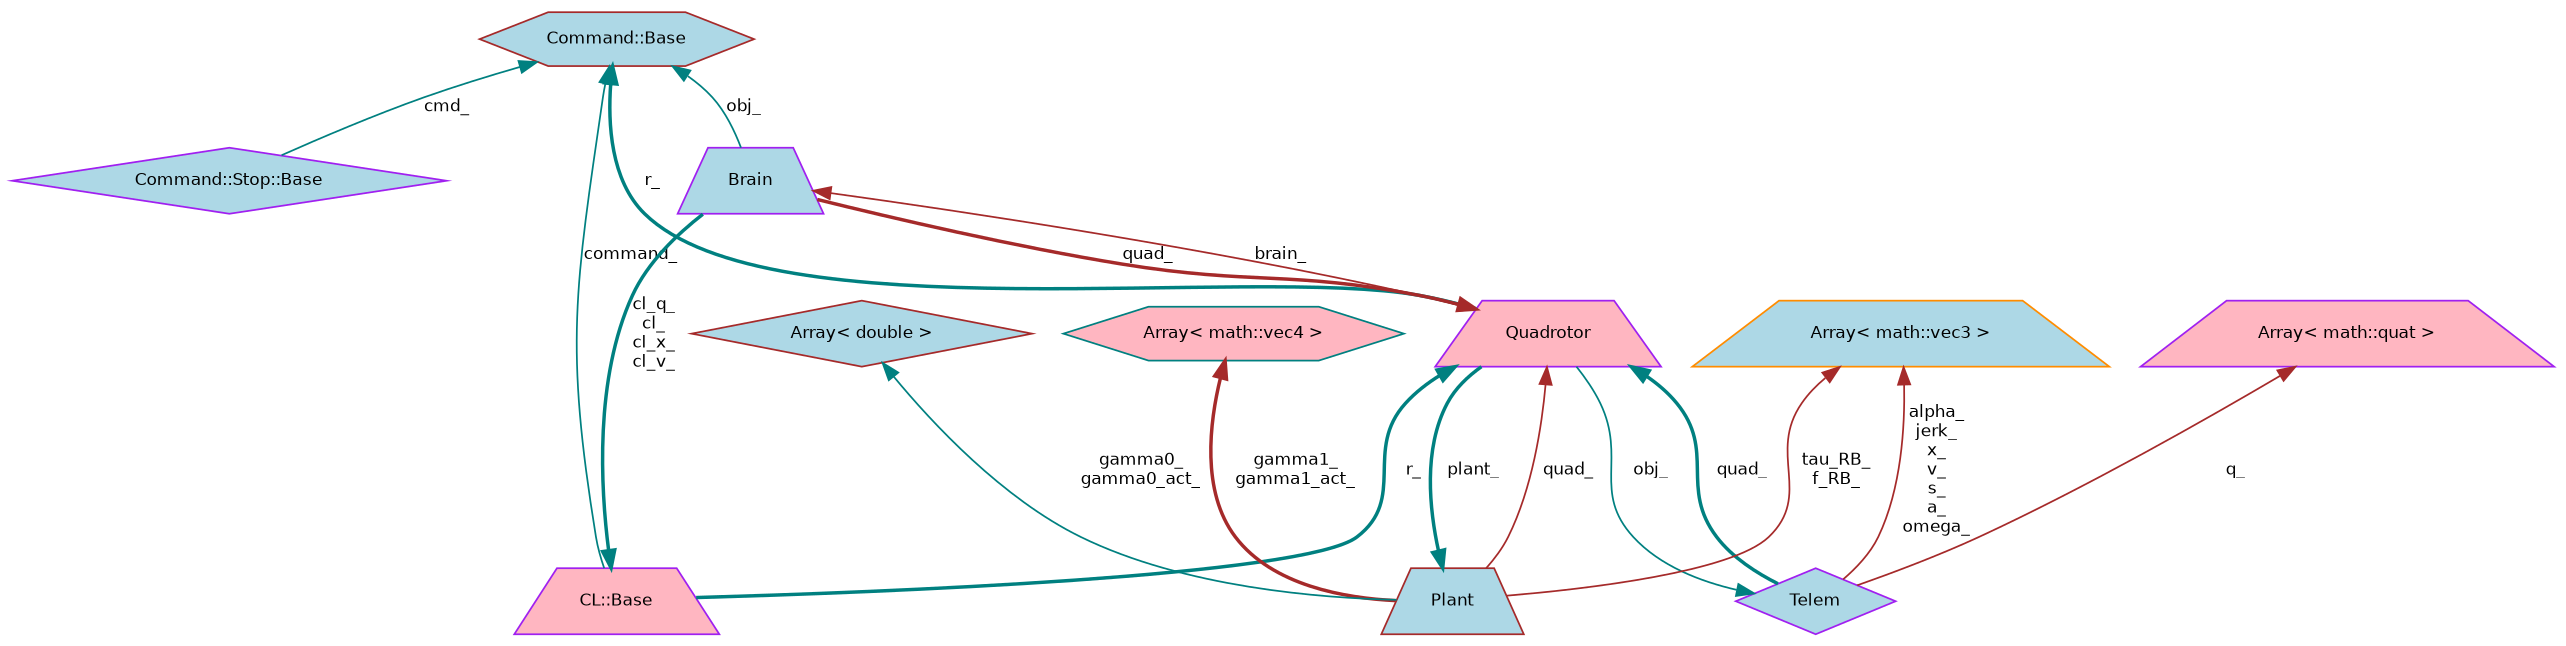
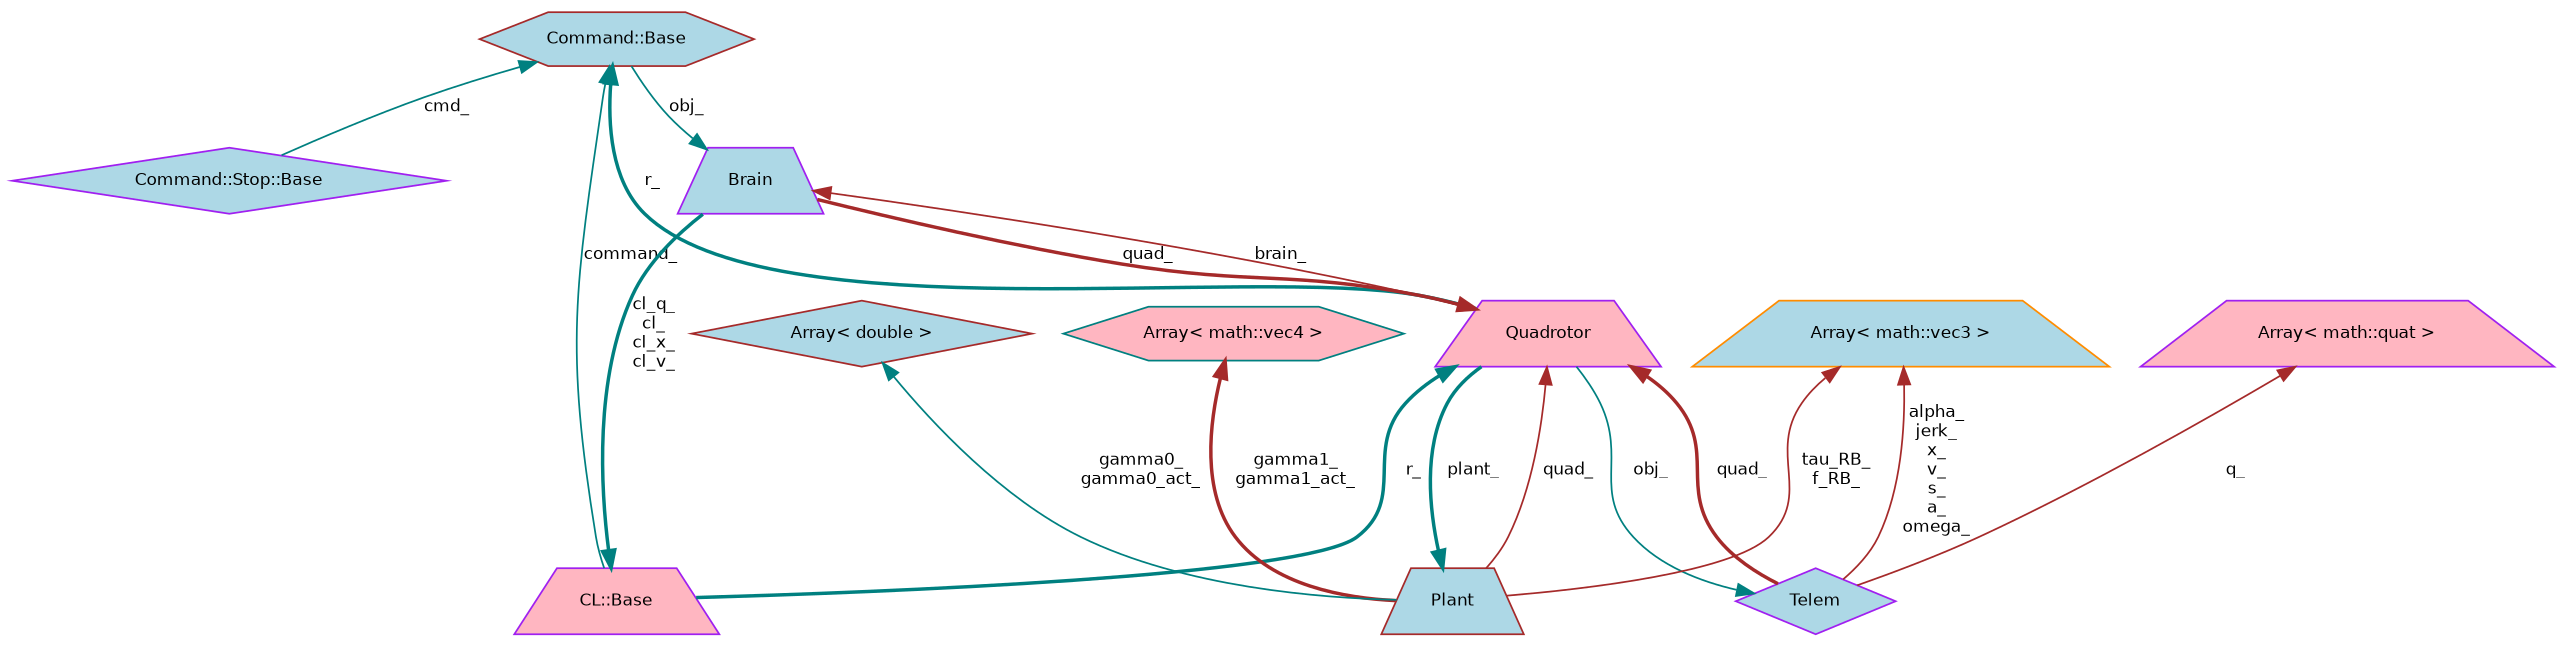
(720, 107) -> (659, 105)
(1698, 488) -> (1698, 488)
